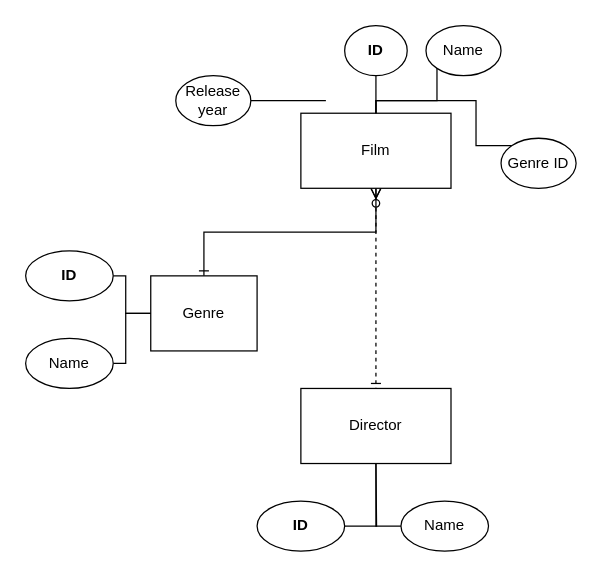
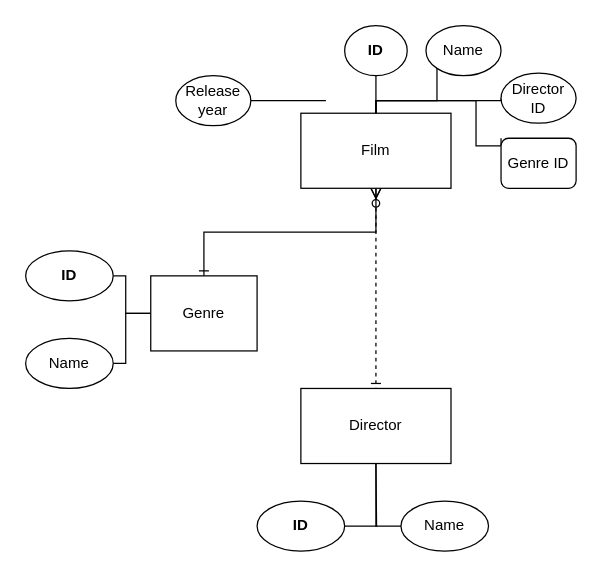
none -> (538, 98)
none -> (490, 101)
(538, 163) -> (538, 163)
